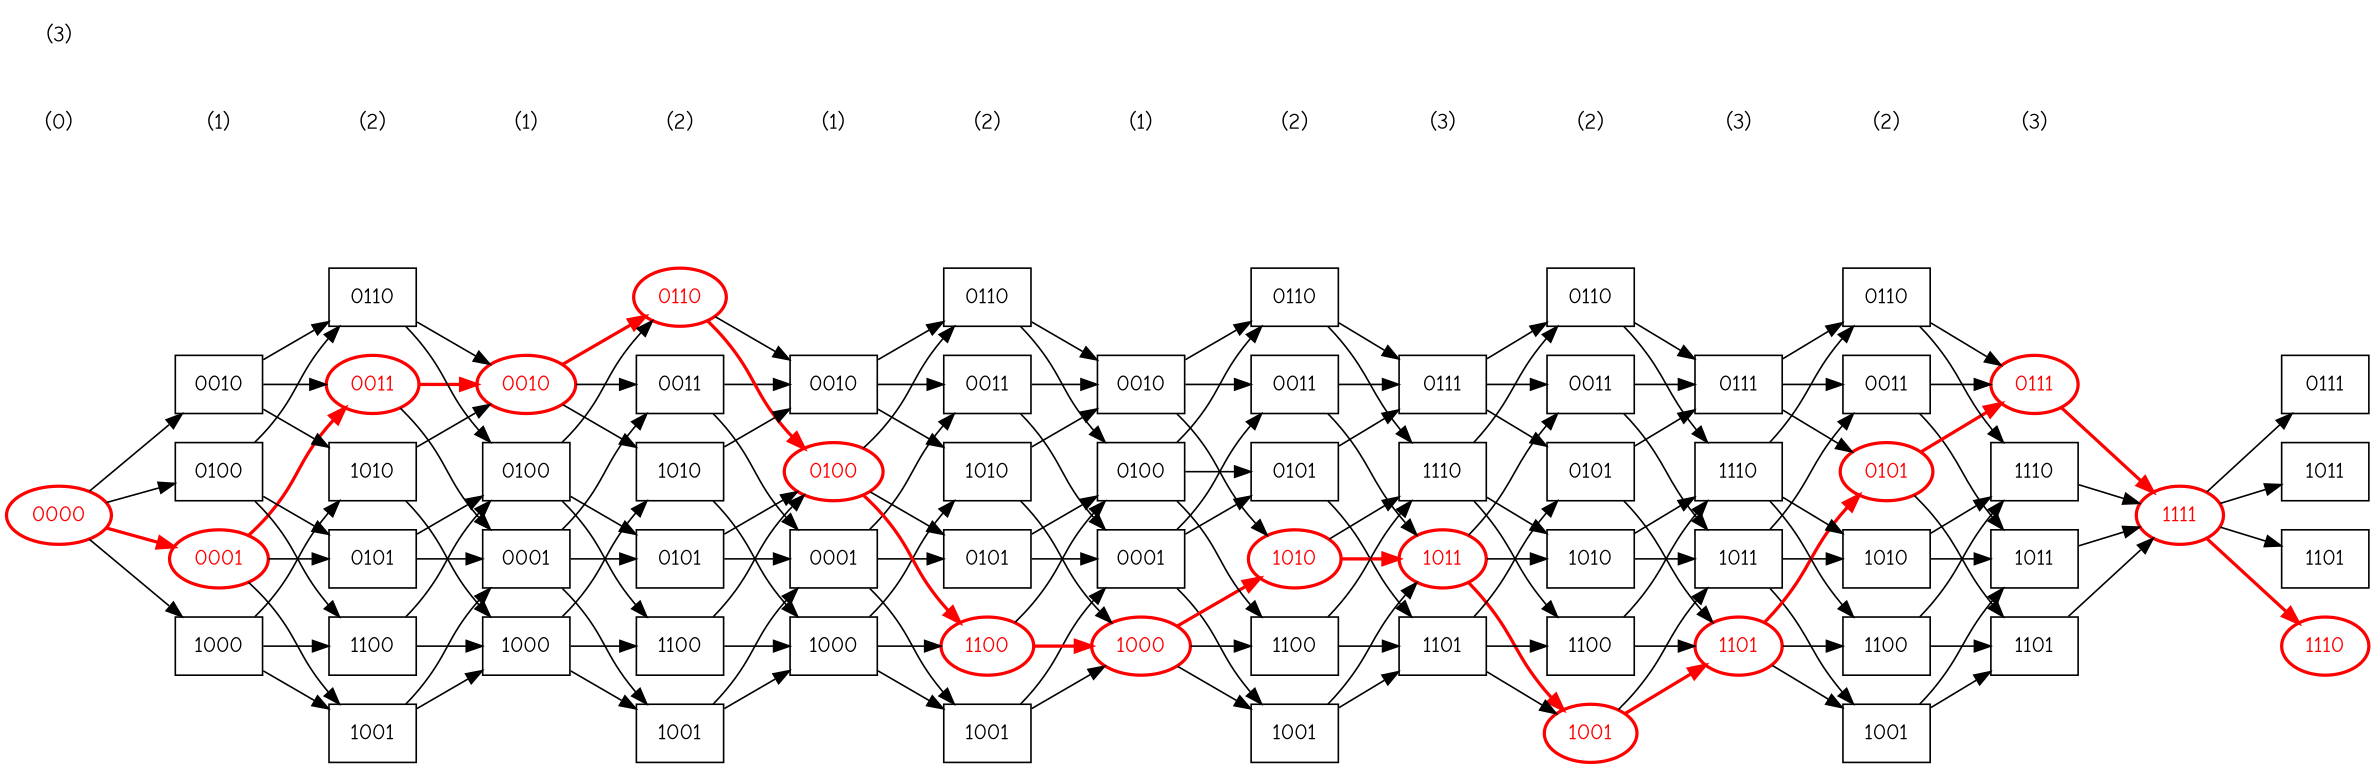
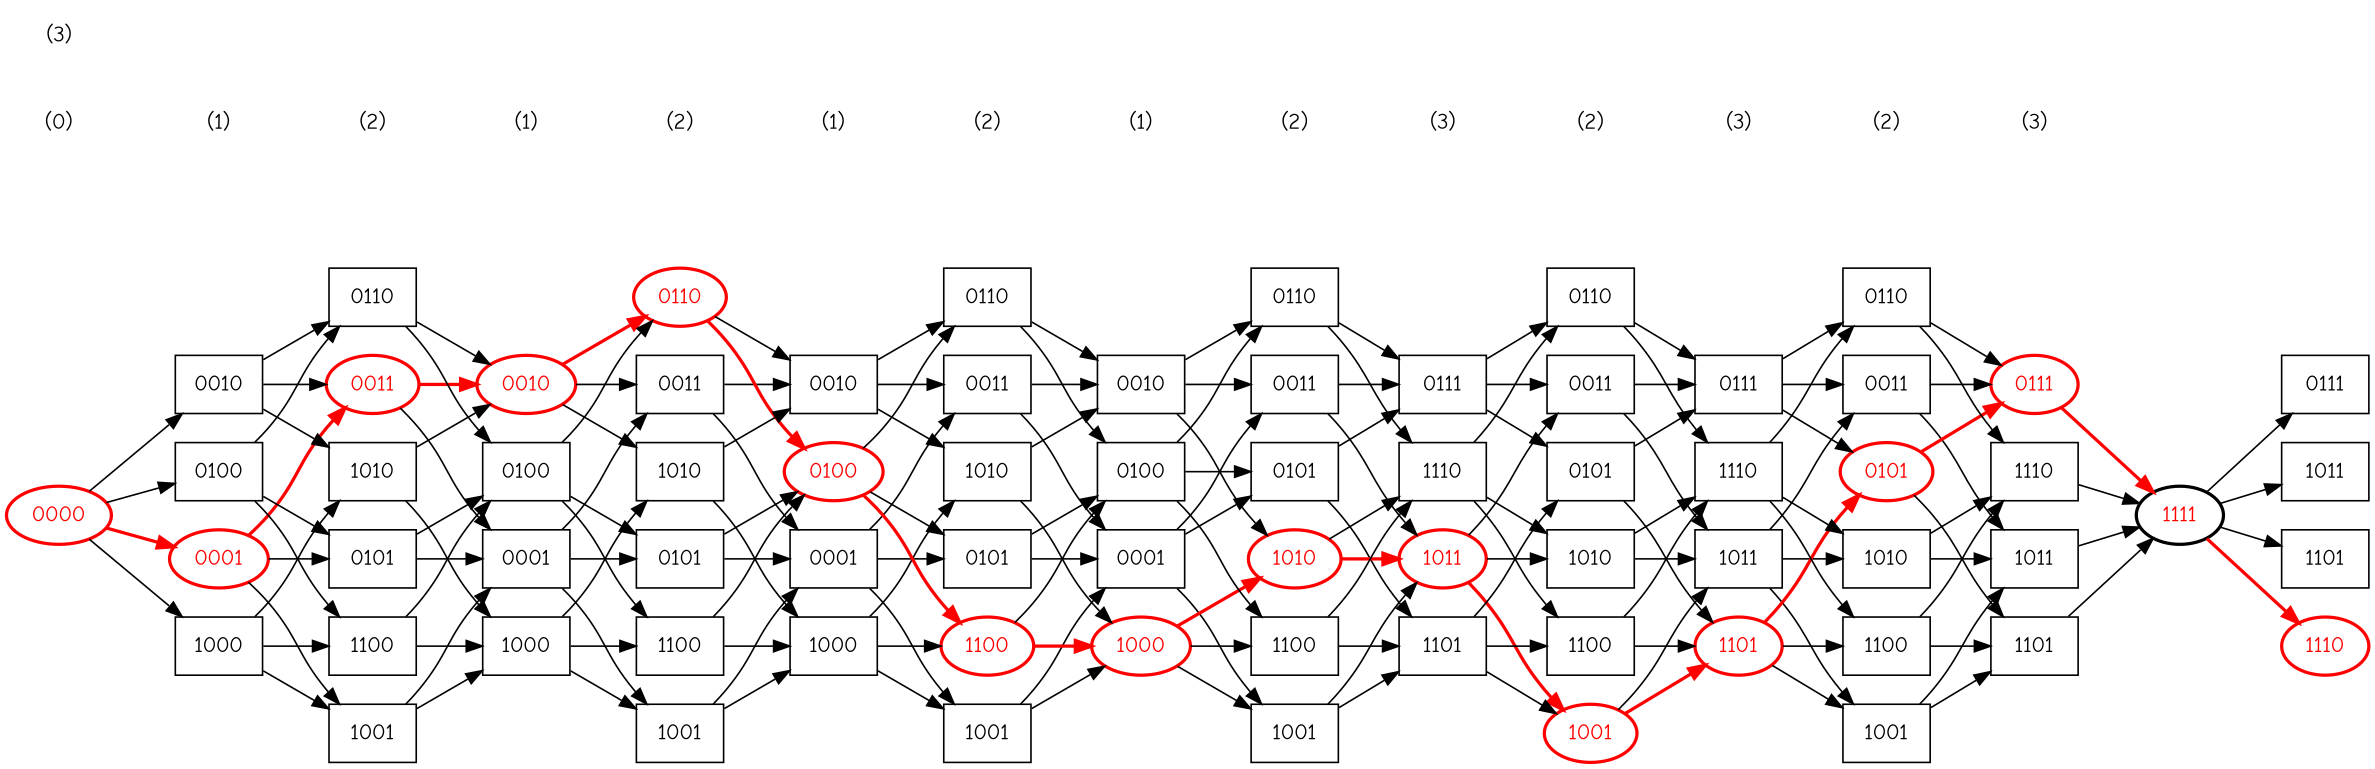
(2180, 515) -> (2180, 515)
